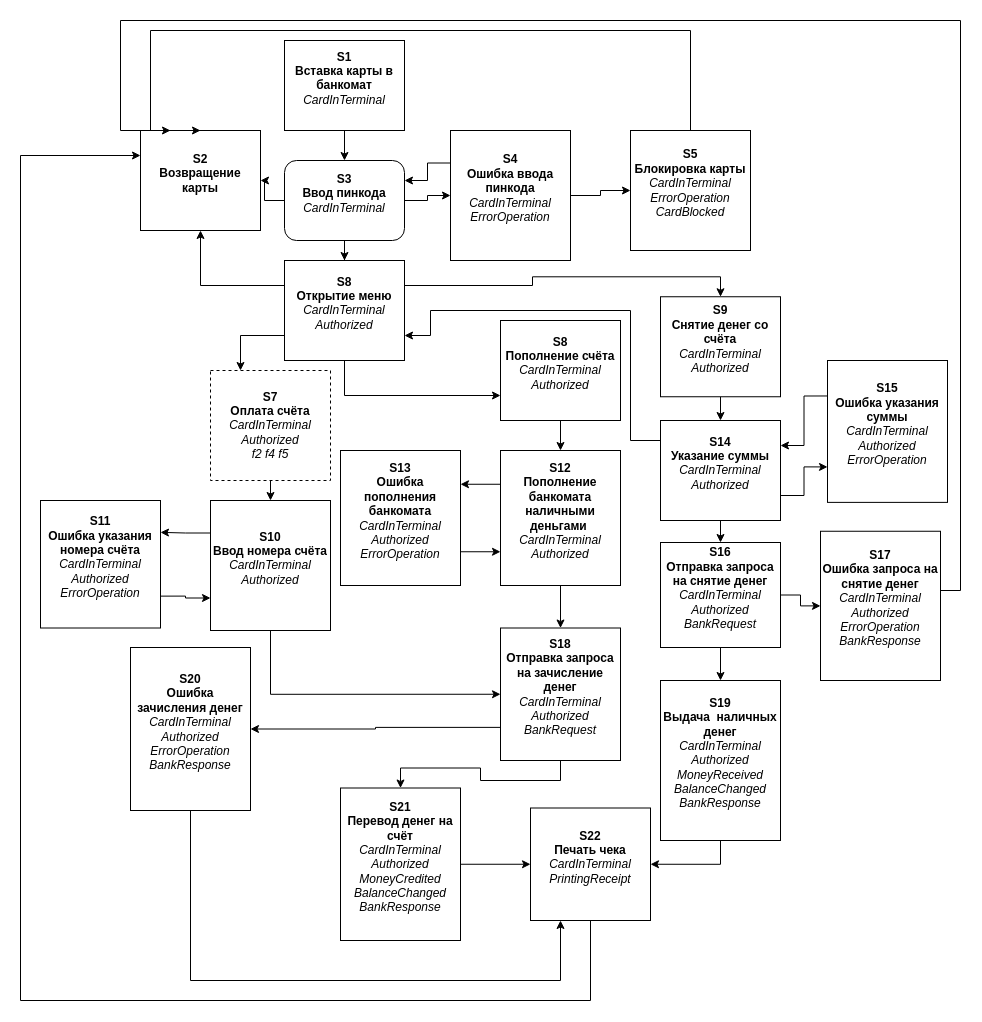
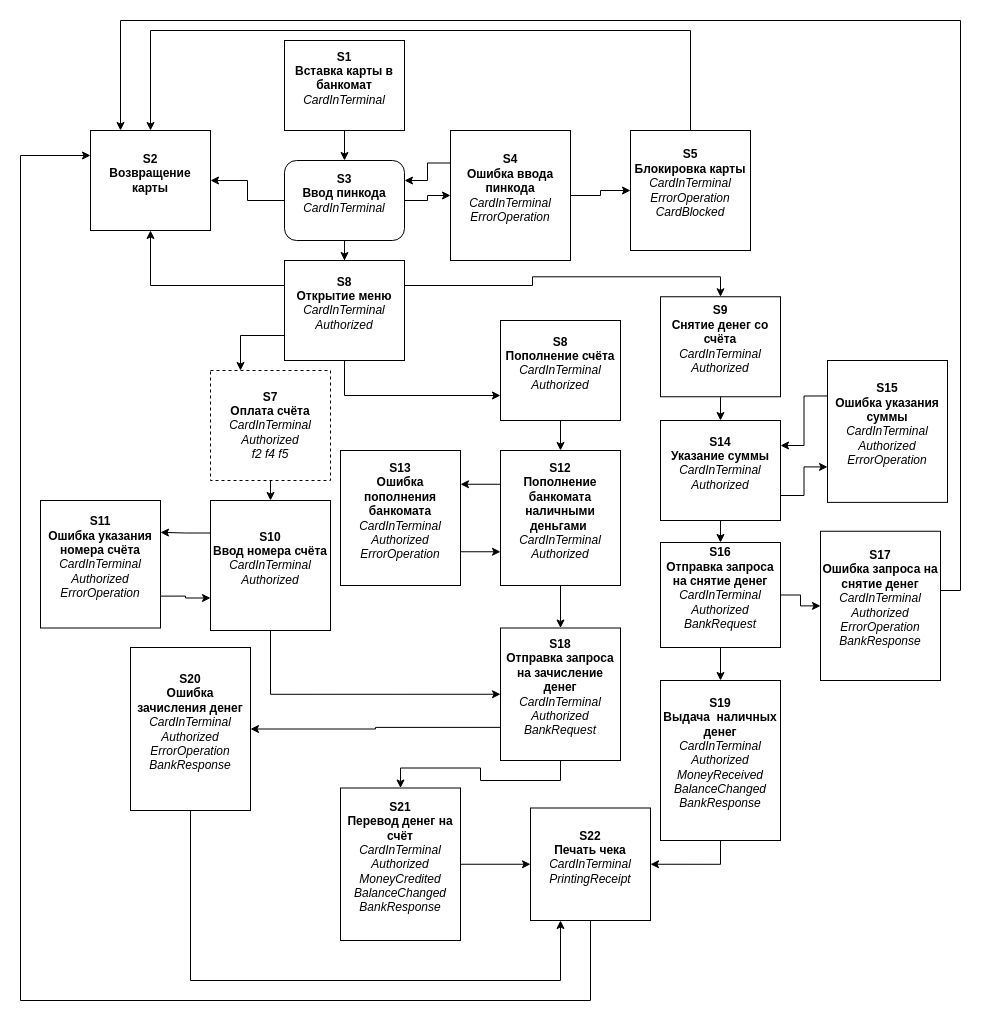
(201, 181) -> (151, 181)
(590, 311) -> none
